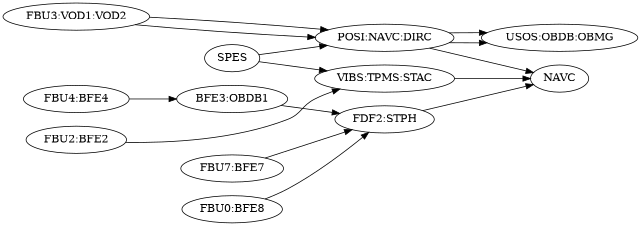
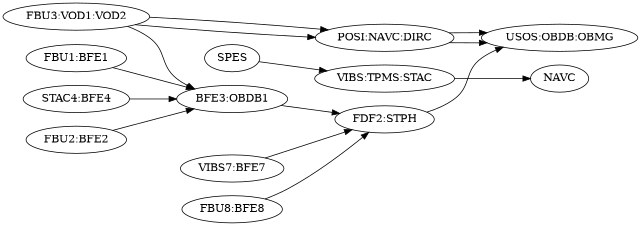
(289, 51) -> none
none -> (161, 52)
none -> (76, 58)
(478, 60) -> none
(474, 98) -> (465, 85)
(76, 99) -> (76, 99)
(234, 134) -> (150, 121)
(232, 168) -> (232, 168)
(232, 209) -> (232, 209)
